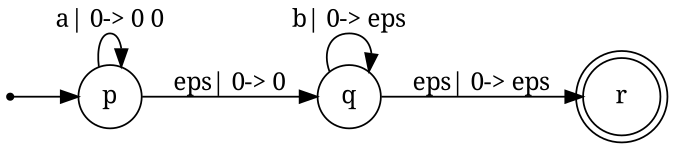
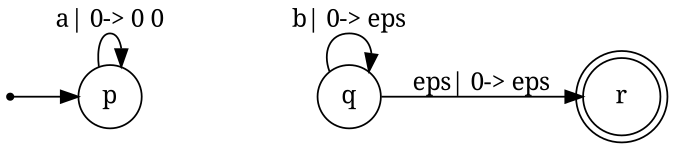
(221, 97) -> none
